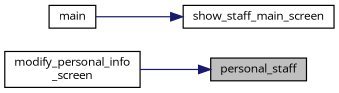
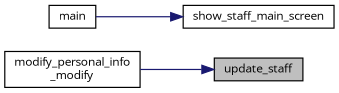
(72, 69) -> (72, 69)
(259, 69) -> (259, 69)
